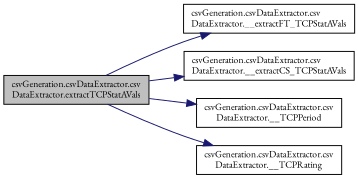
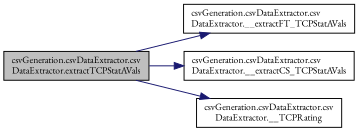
(269, 113) -> none
